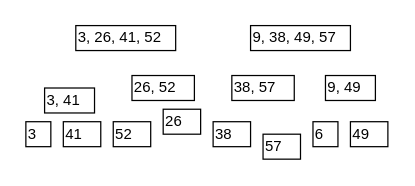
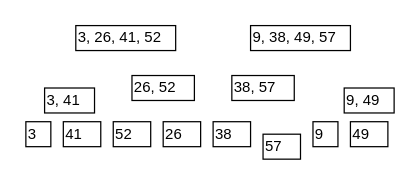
(351, 88) -> (369, 101)
(182, 122) -> (182, 134)
(320, 135) -> (320, 135)
